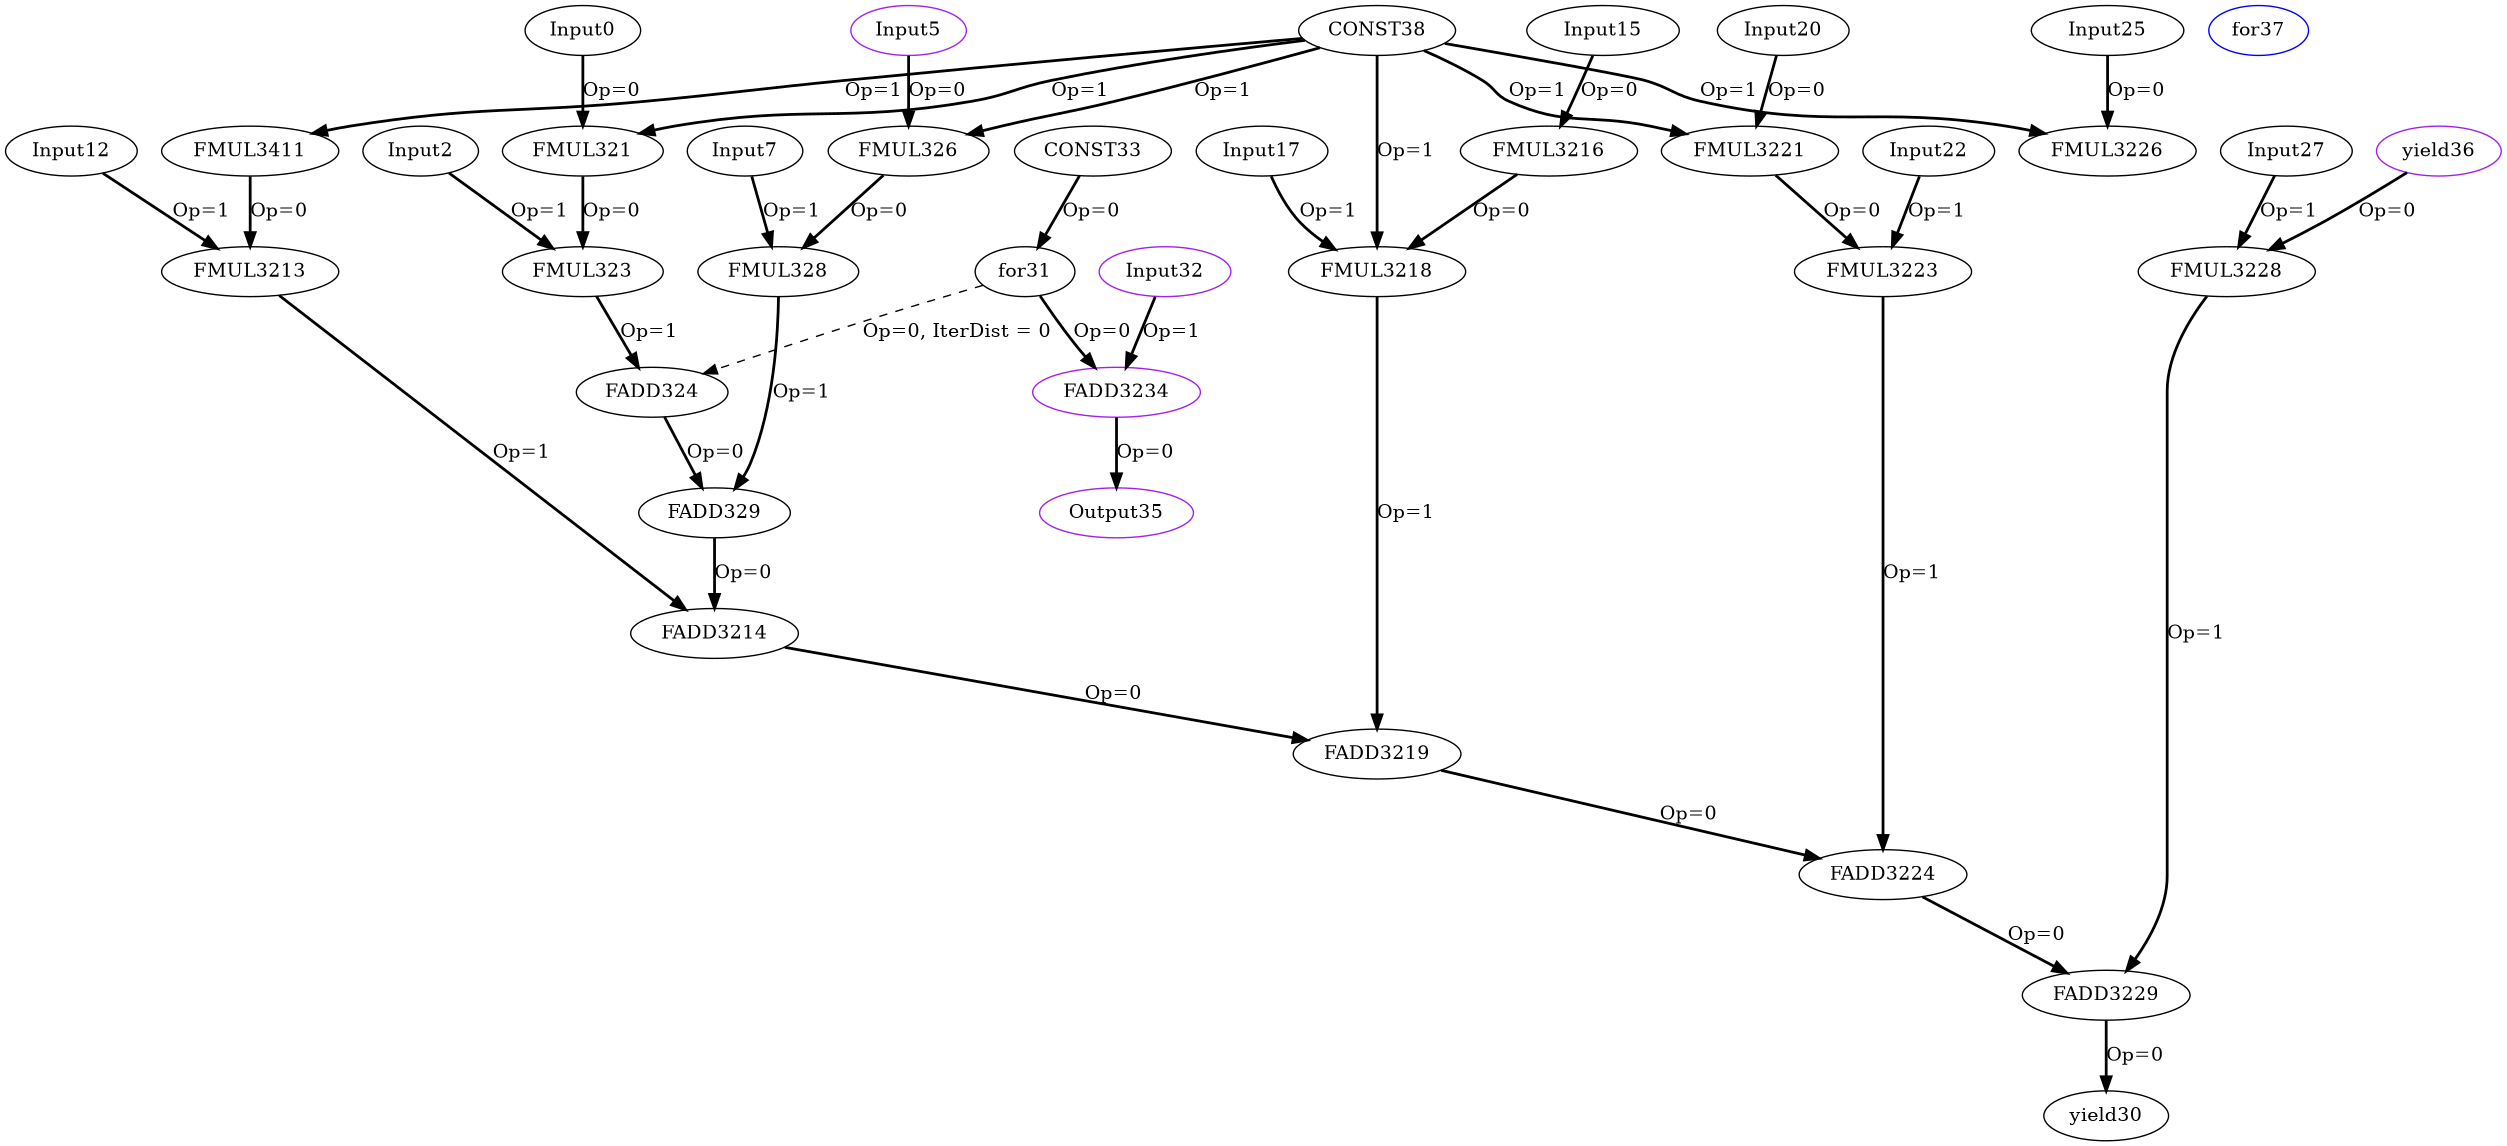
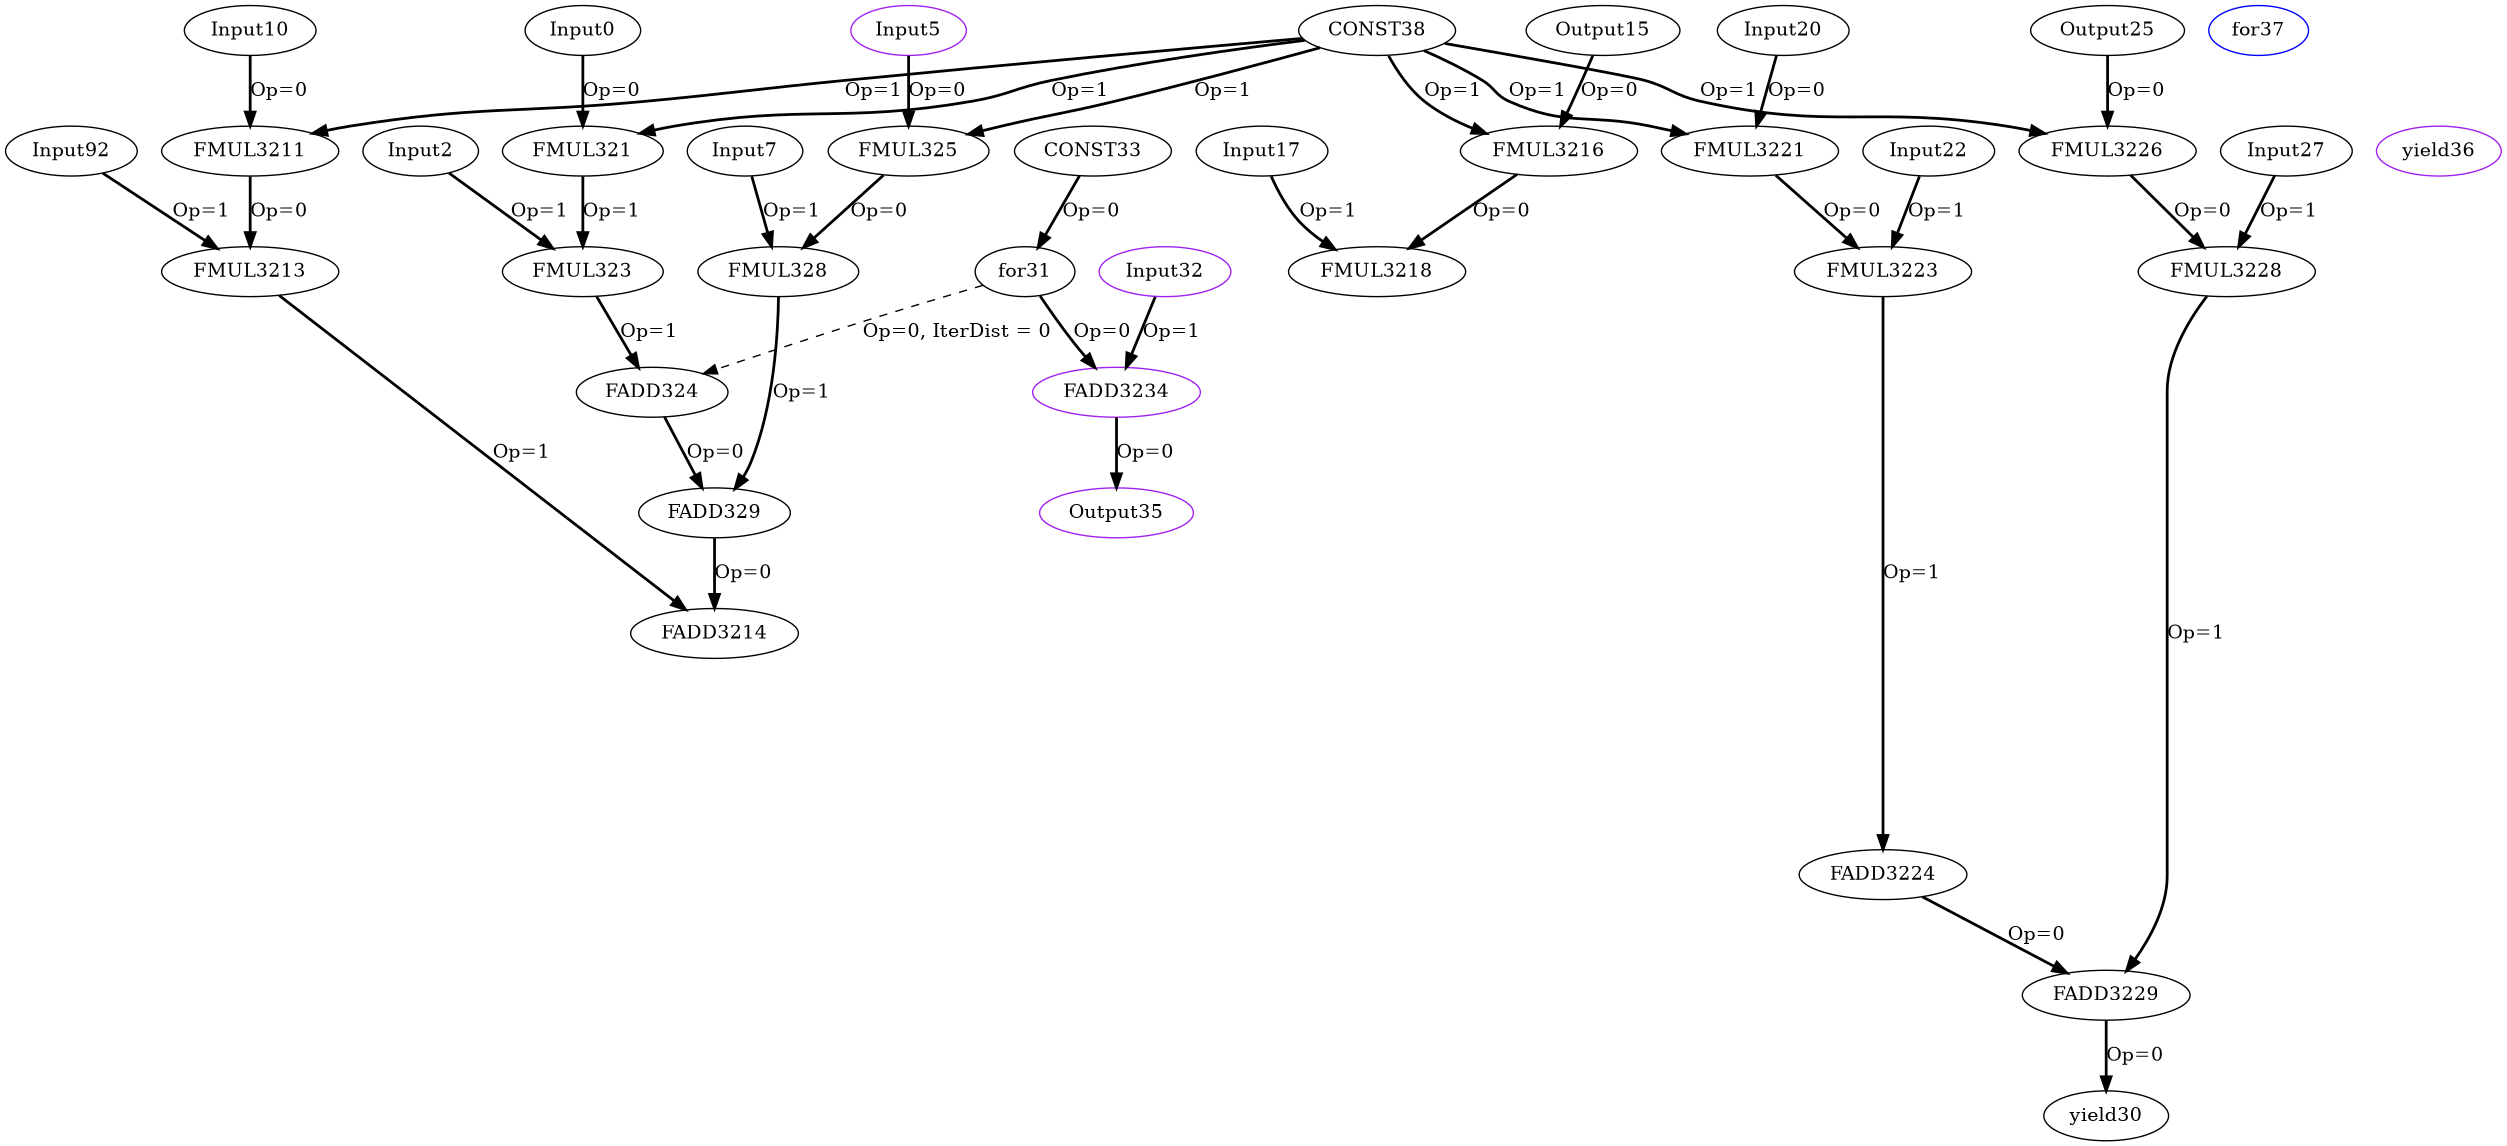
none -> (250, 30)
(1603, 30) -> (1603, 30)
(2108, 30) -> (2108, 30)
(1377, 144) -> (1424, 101)
(71, 151) -> (71, 151)
(250, 151) -> (250, 151)
(909, 151) -> (909, 151)
(2346, 210) -> (2162, 206)
(612, 211) -> (612, 211)
(1377, 754) -> none
